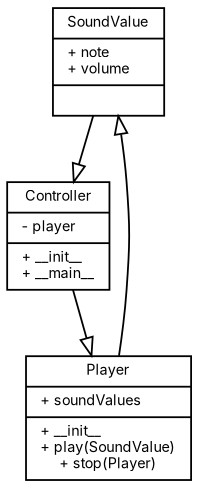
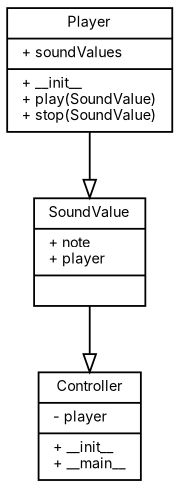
(99, 69) -> (77, 259)
(80, 314) -> none
(109, 464) -> (90, 116)
